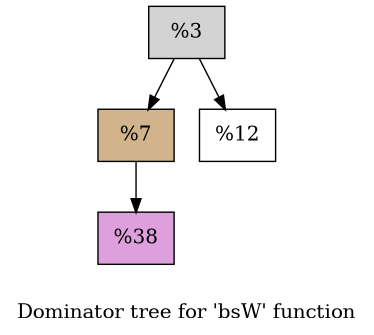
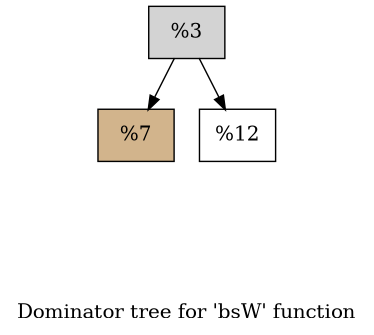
(136, 238) -> none
